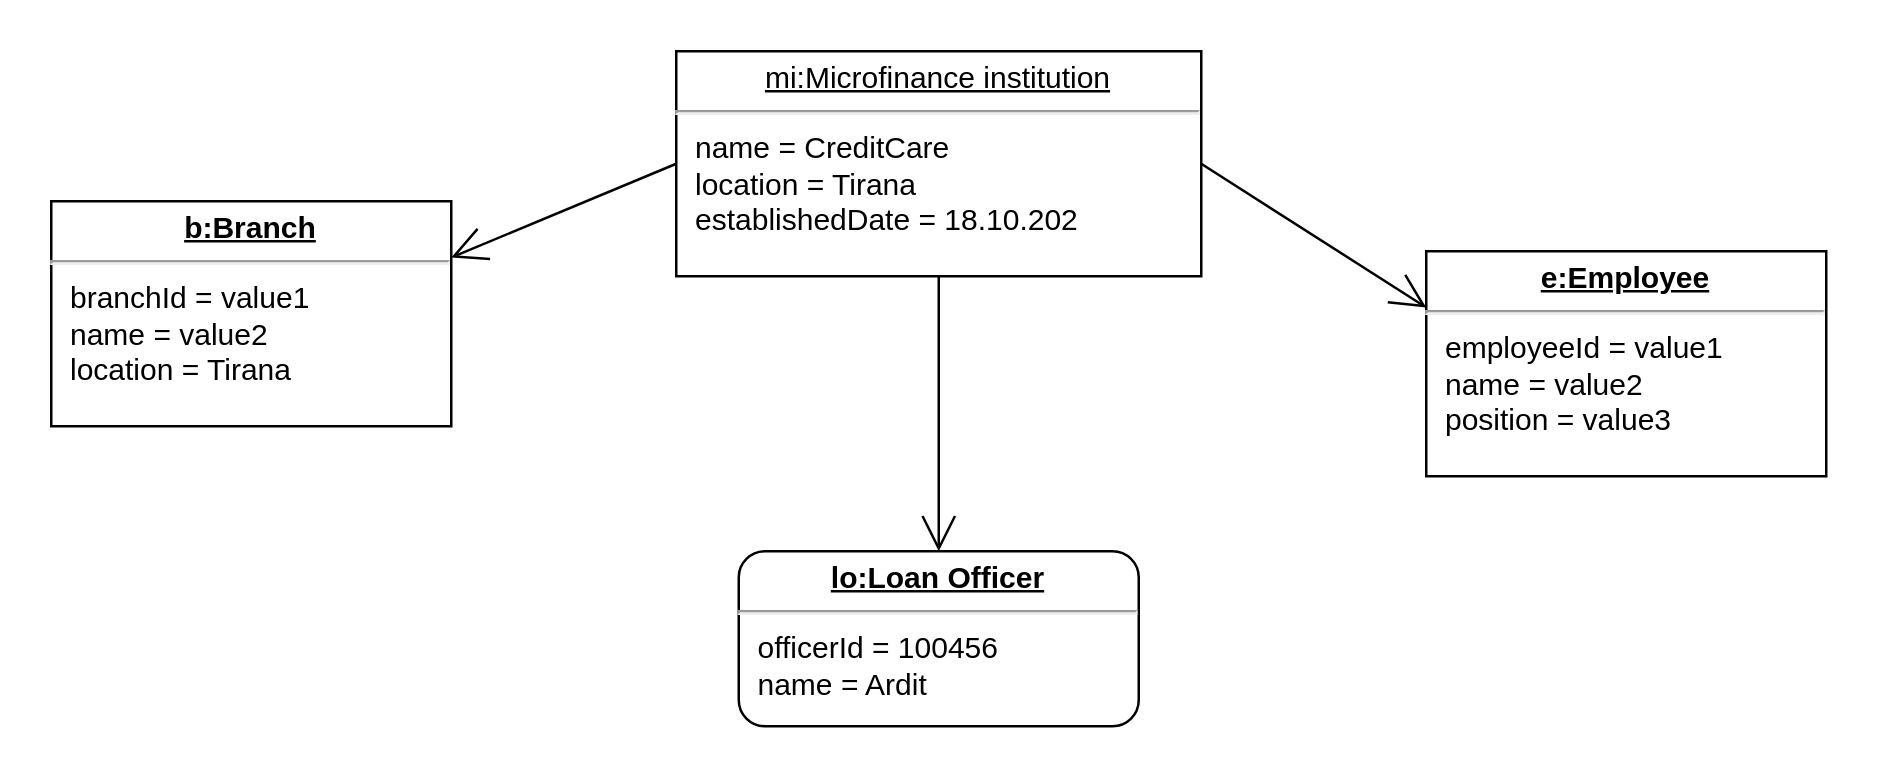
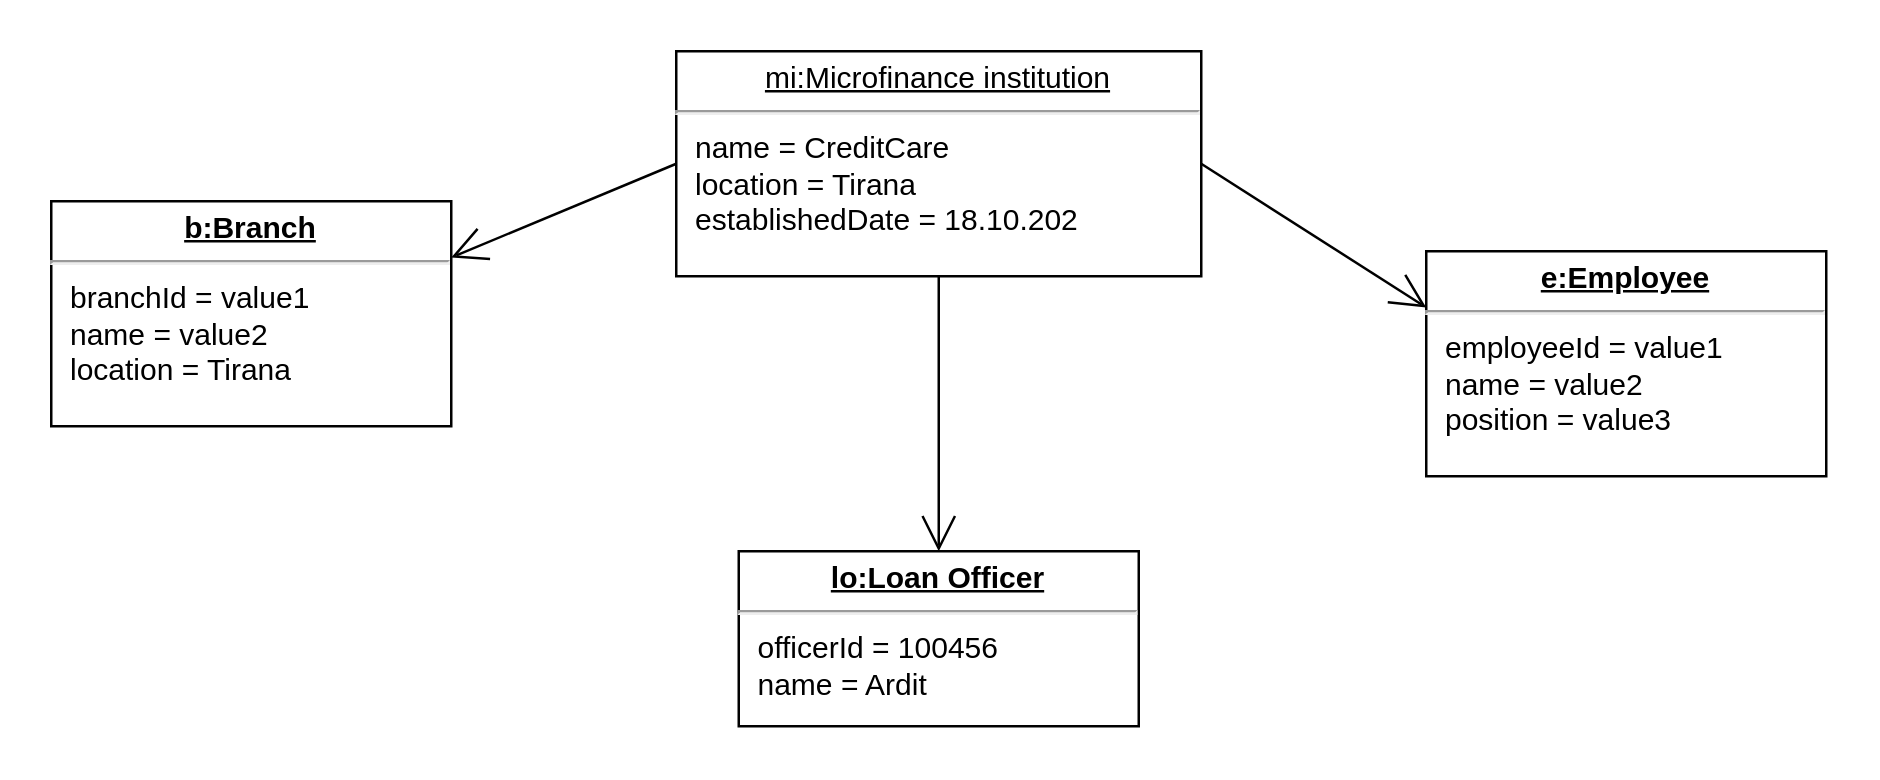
(939, 639) -> (939, 639)
